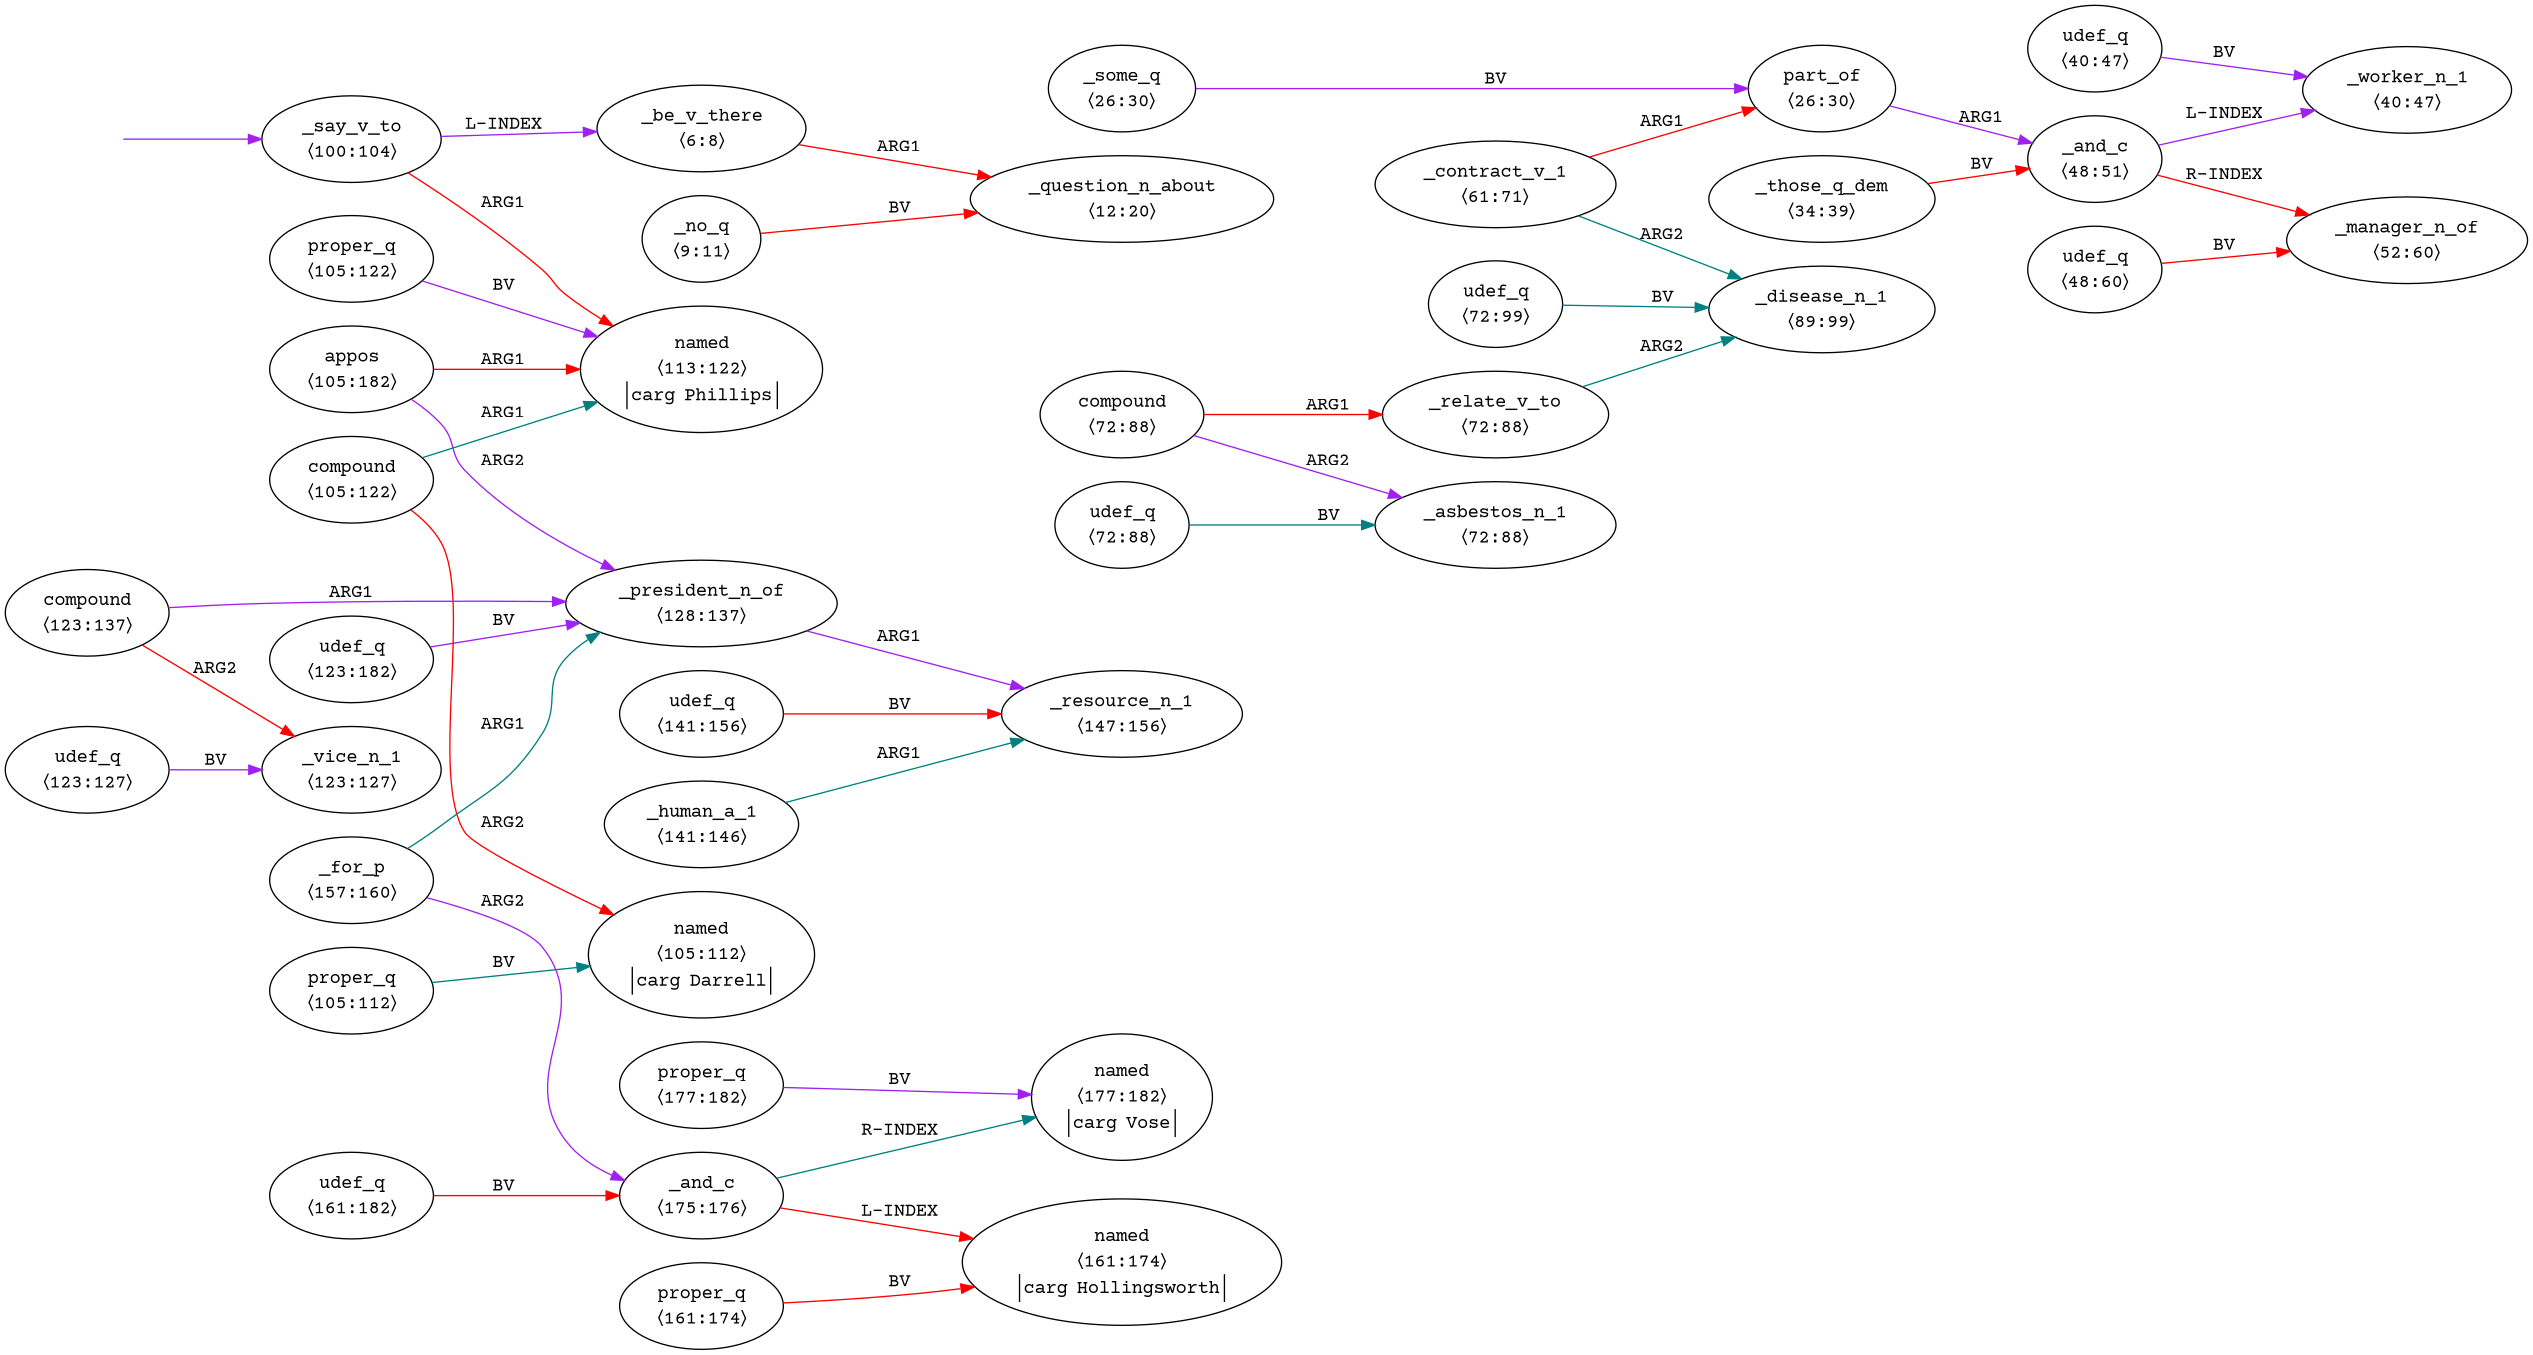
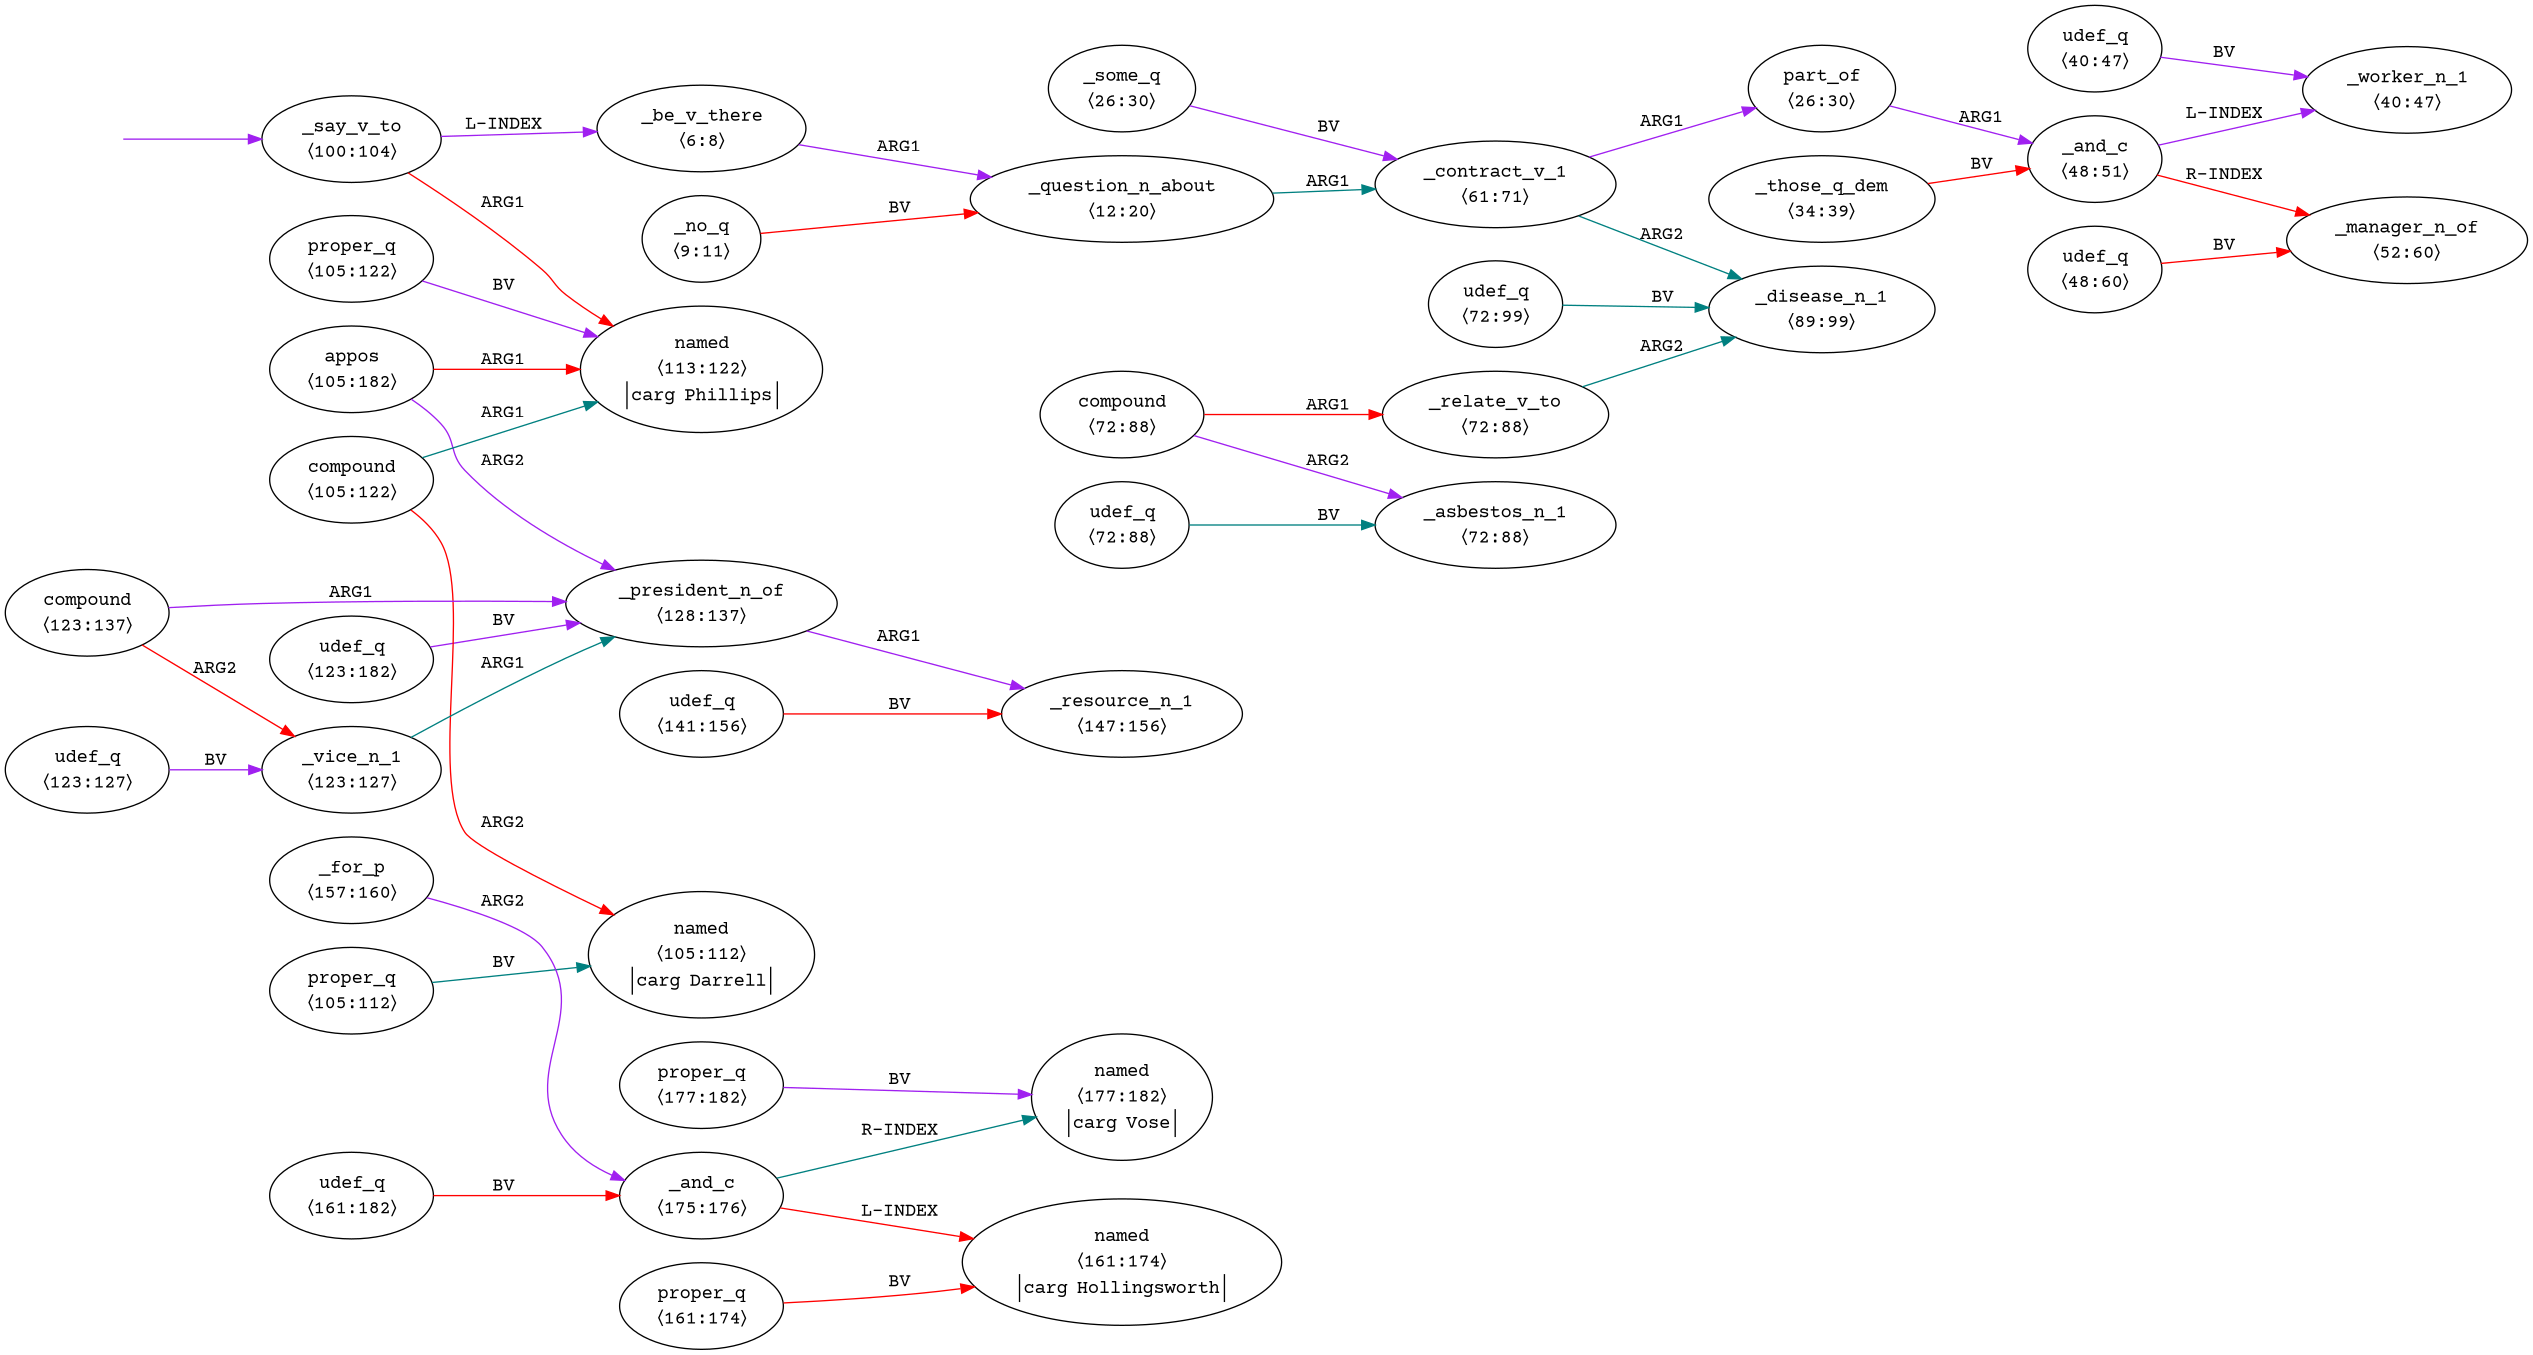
(1465, 89) -> (1287, 131)
(1666, 134) -> (1666, 134)
(888, 160) -> (888, 160)
none -> (1317, 191)
(522, 761) -> (505, 688)
(701, 824) -> none
